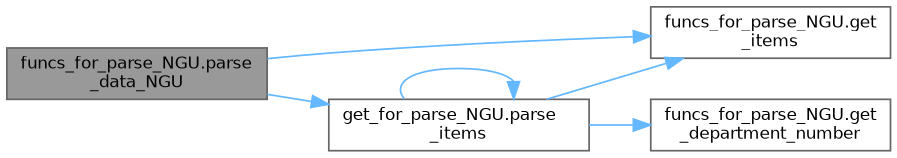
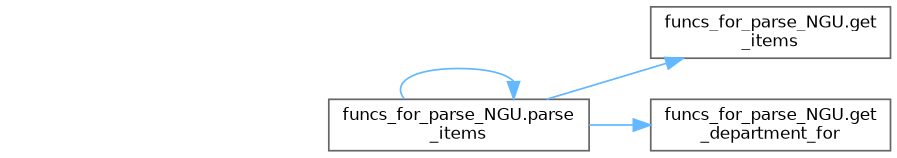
(137, 74) -> none
(459, 125) -> (459, 125)
(771, 125) -> (771, 125)
